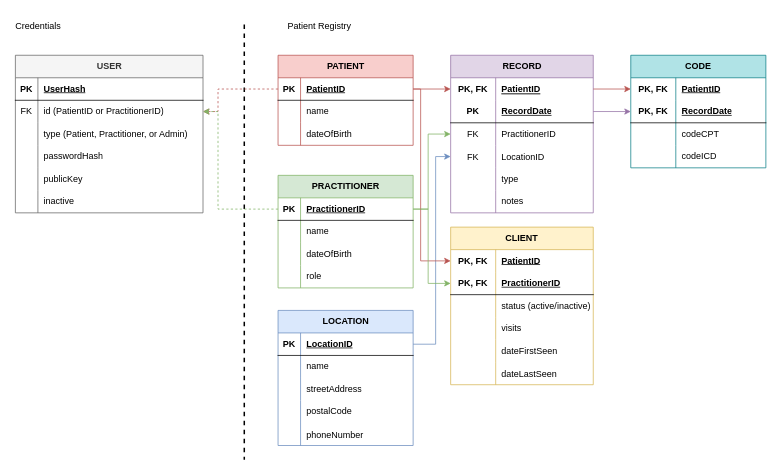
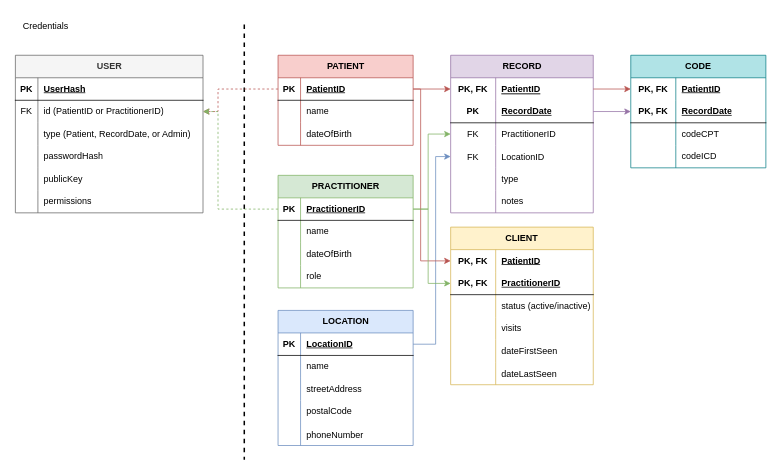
(38, 27) -> (45, 27)
(319, 27) -> none
(128, 134) -> (125, 134)
(62, 201) -> (69, 201)
